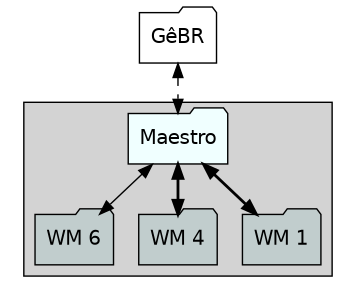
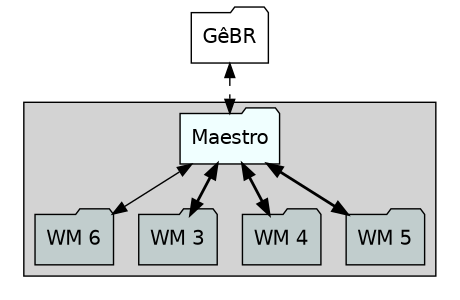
none -> (178, 240)
(282, 240) -> (385, 240)
